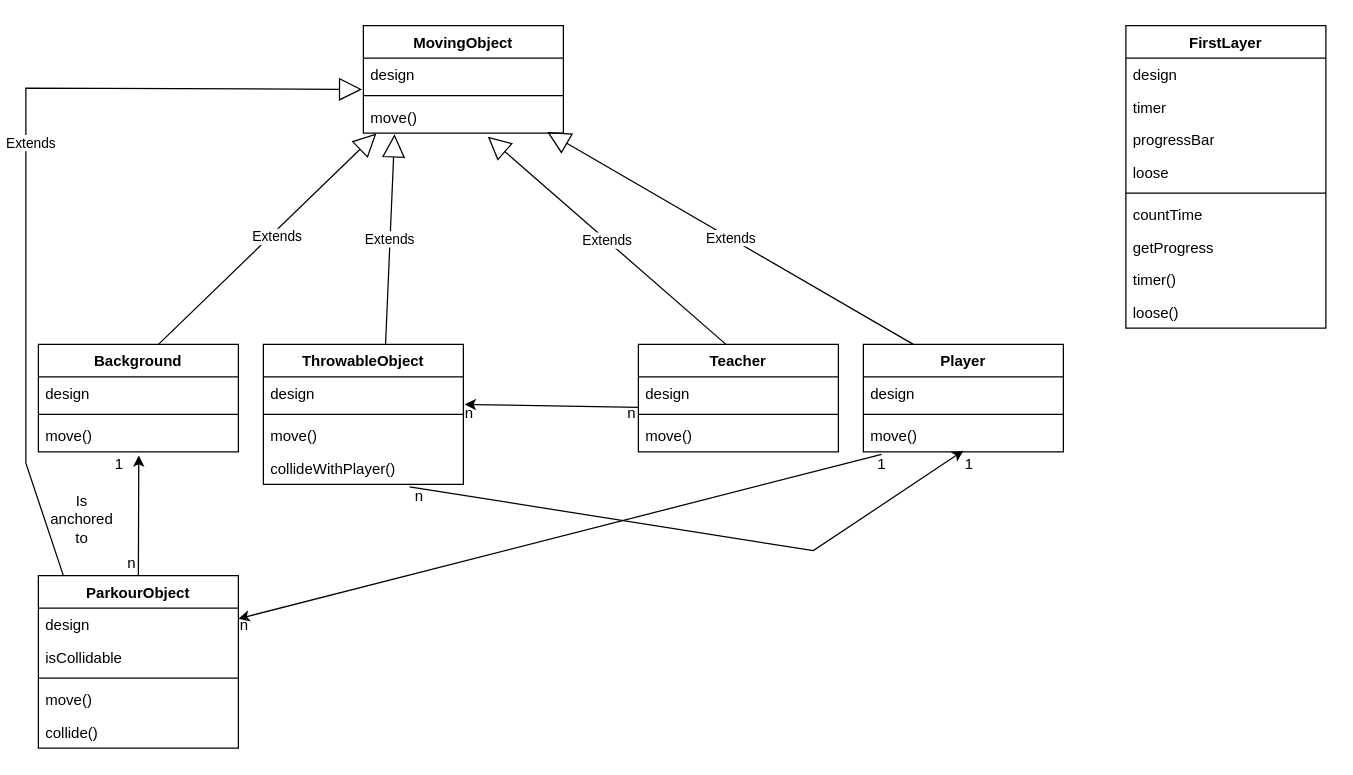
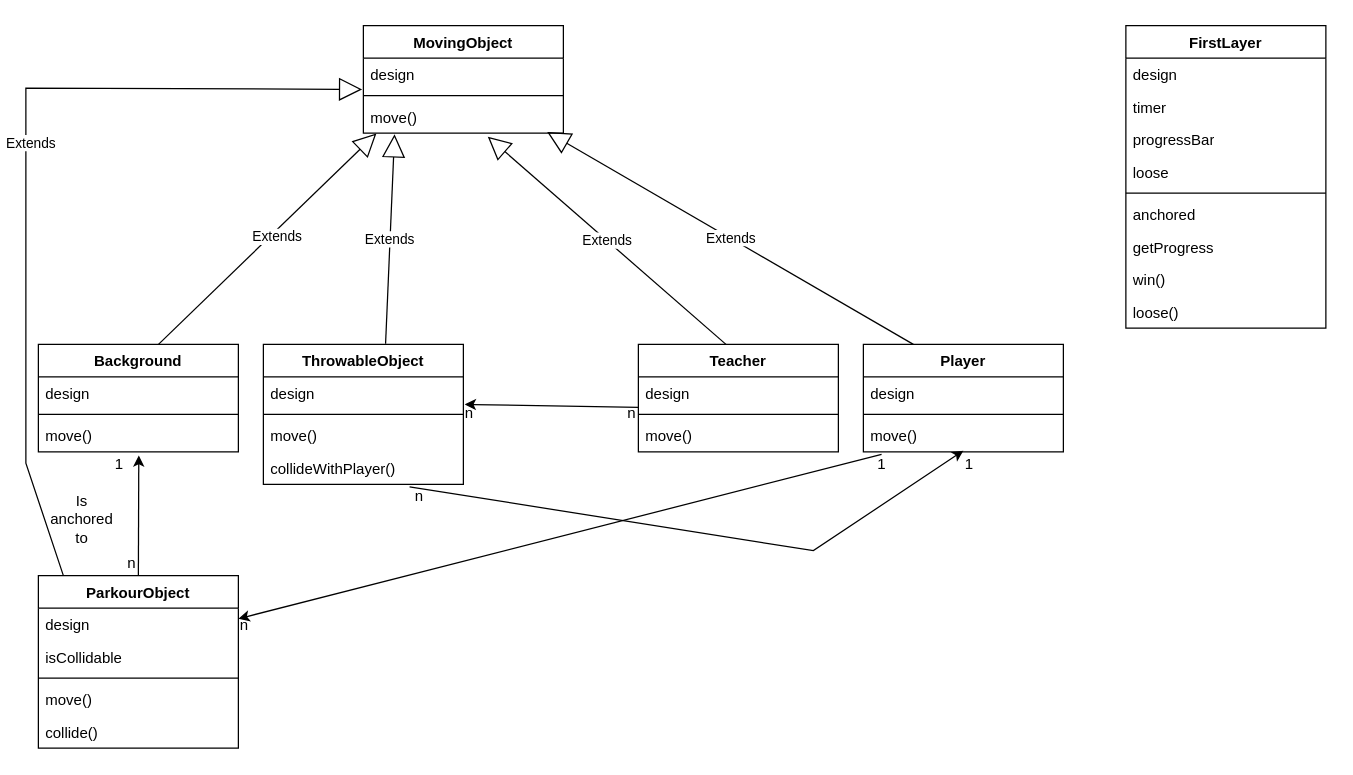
(1169, 216) -> (1167, 216)
(1161, 281) -> (1152, 281)
